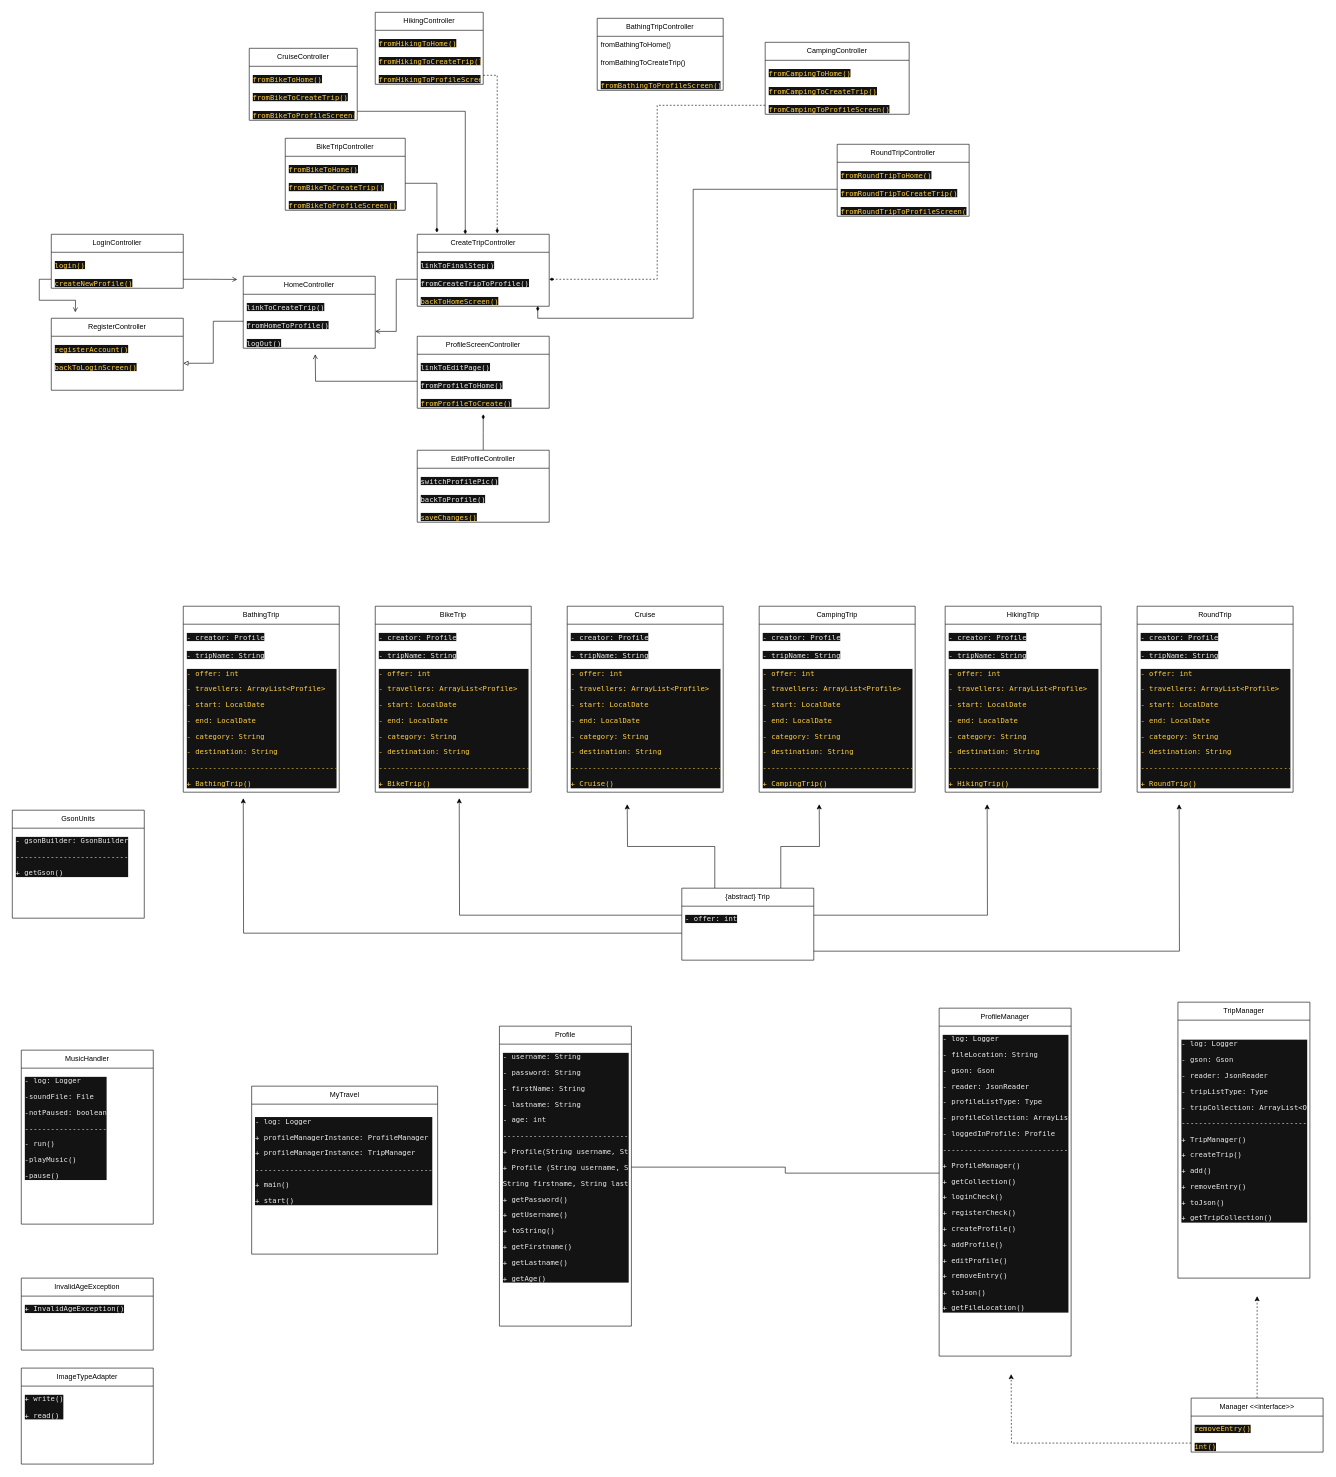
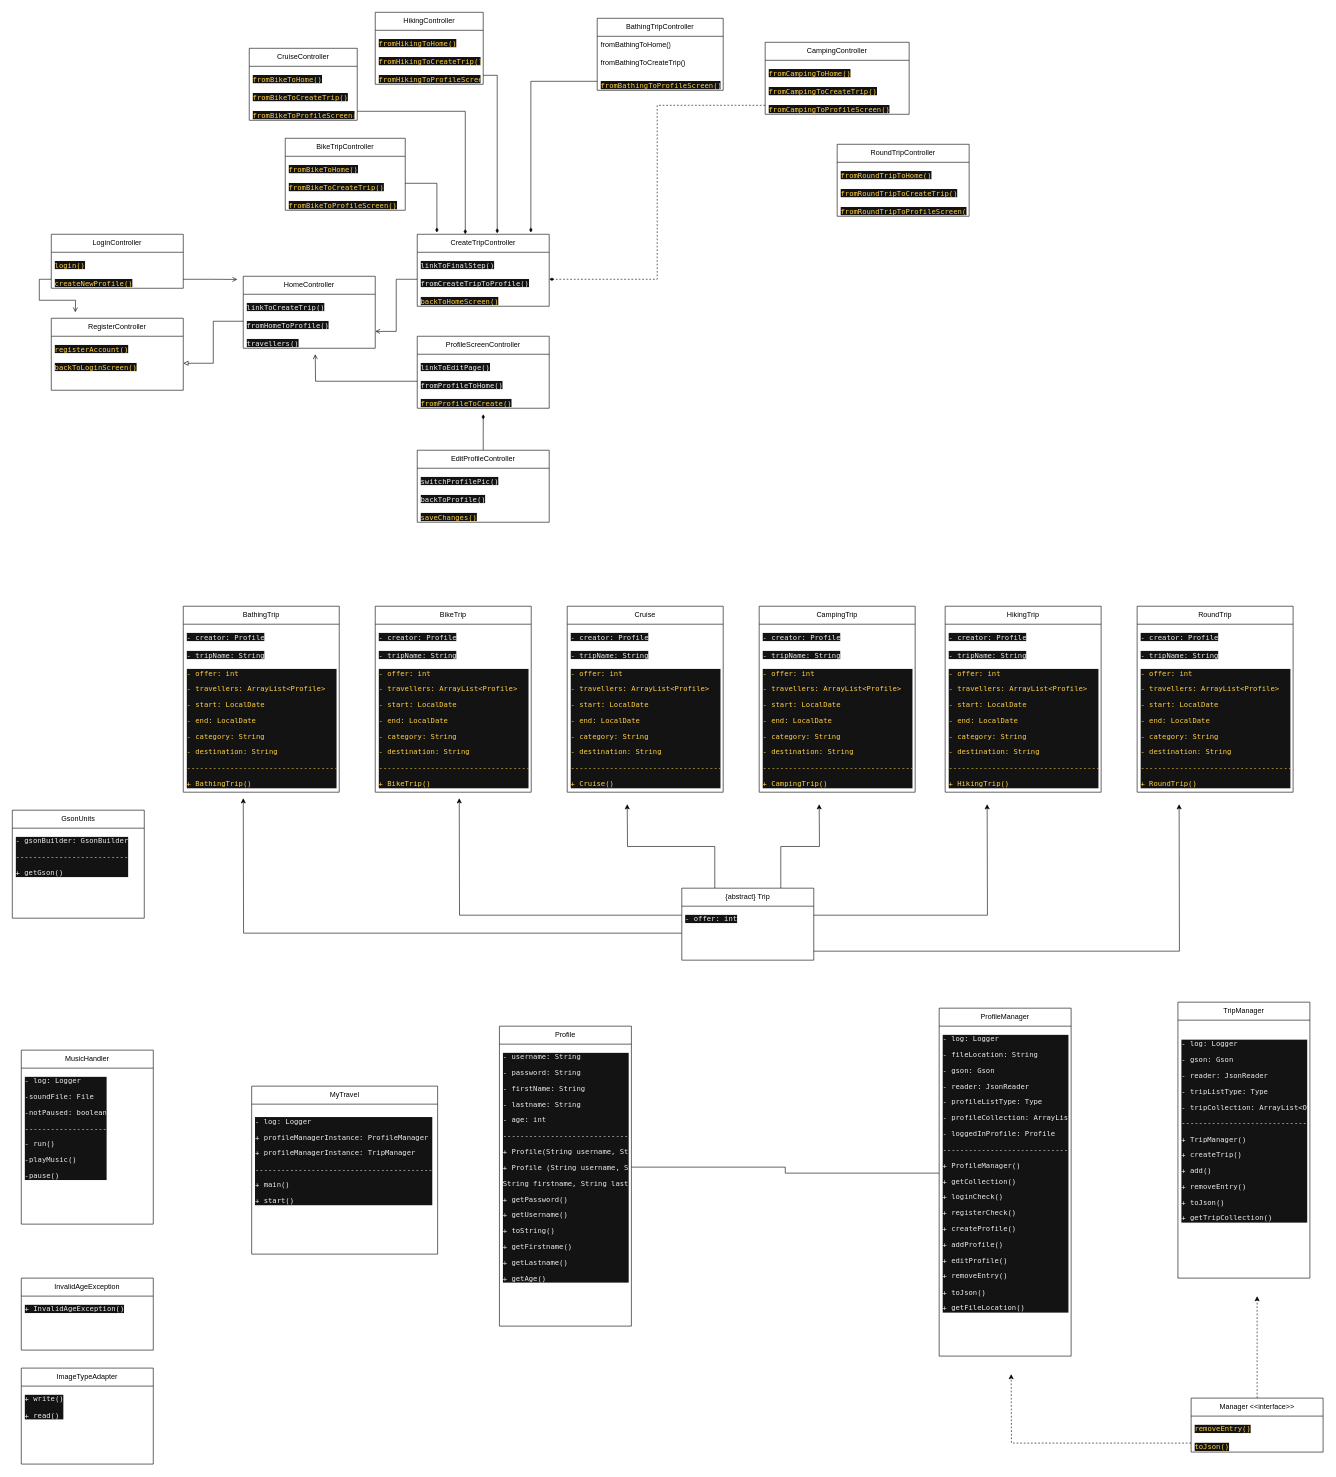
none -> (531, 81)
(497, 145) -> (497, 145)
(693, 189) -> none
(262, 339) -> (269, 339)
(1204, 1443) -> (1211, 1443)
